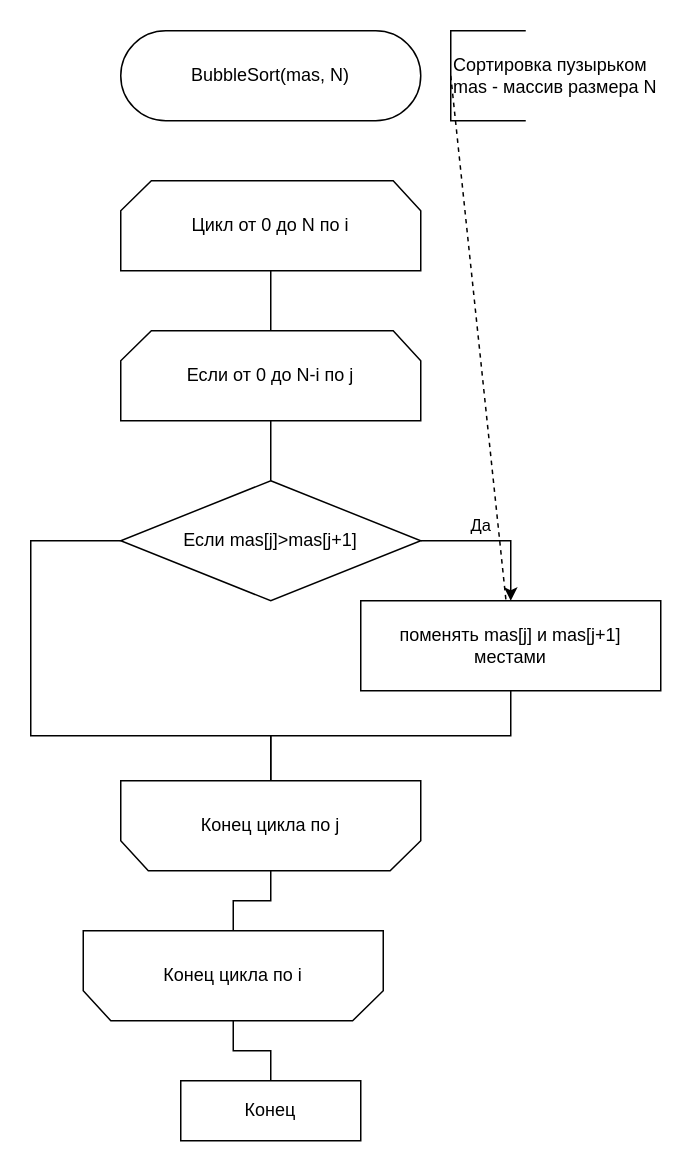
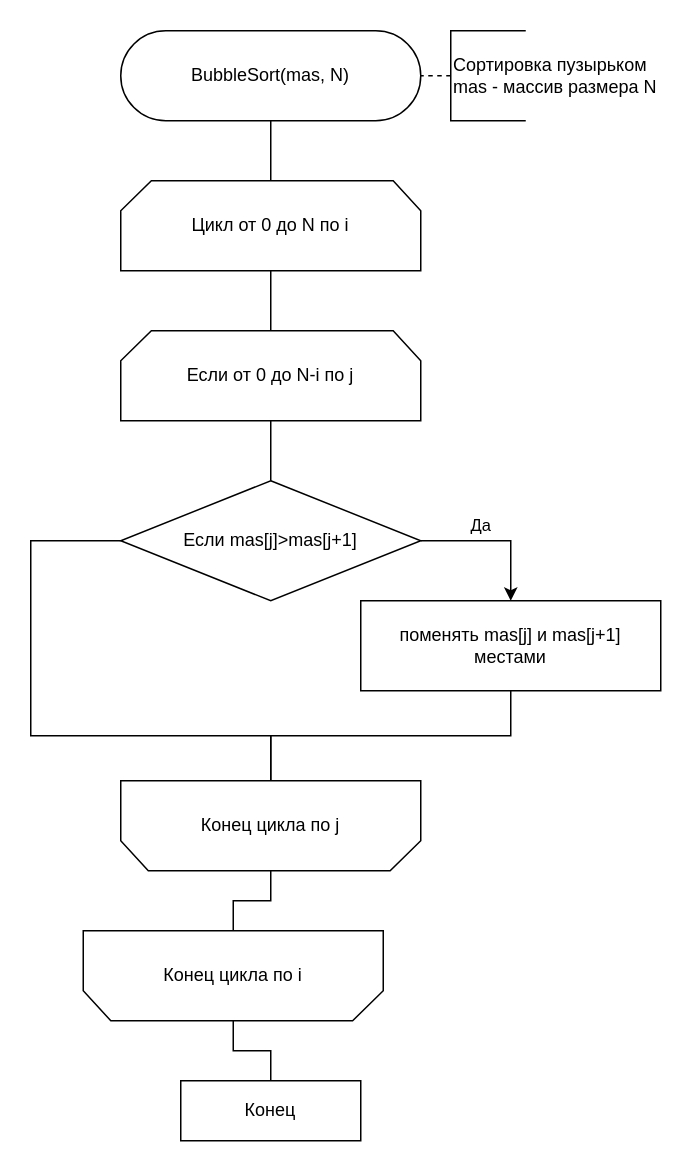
none -> (271, 151)
(479, 346) -> (435, 76)
